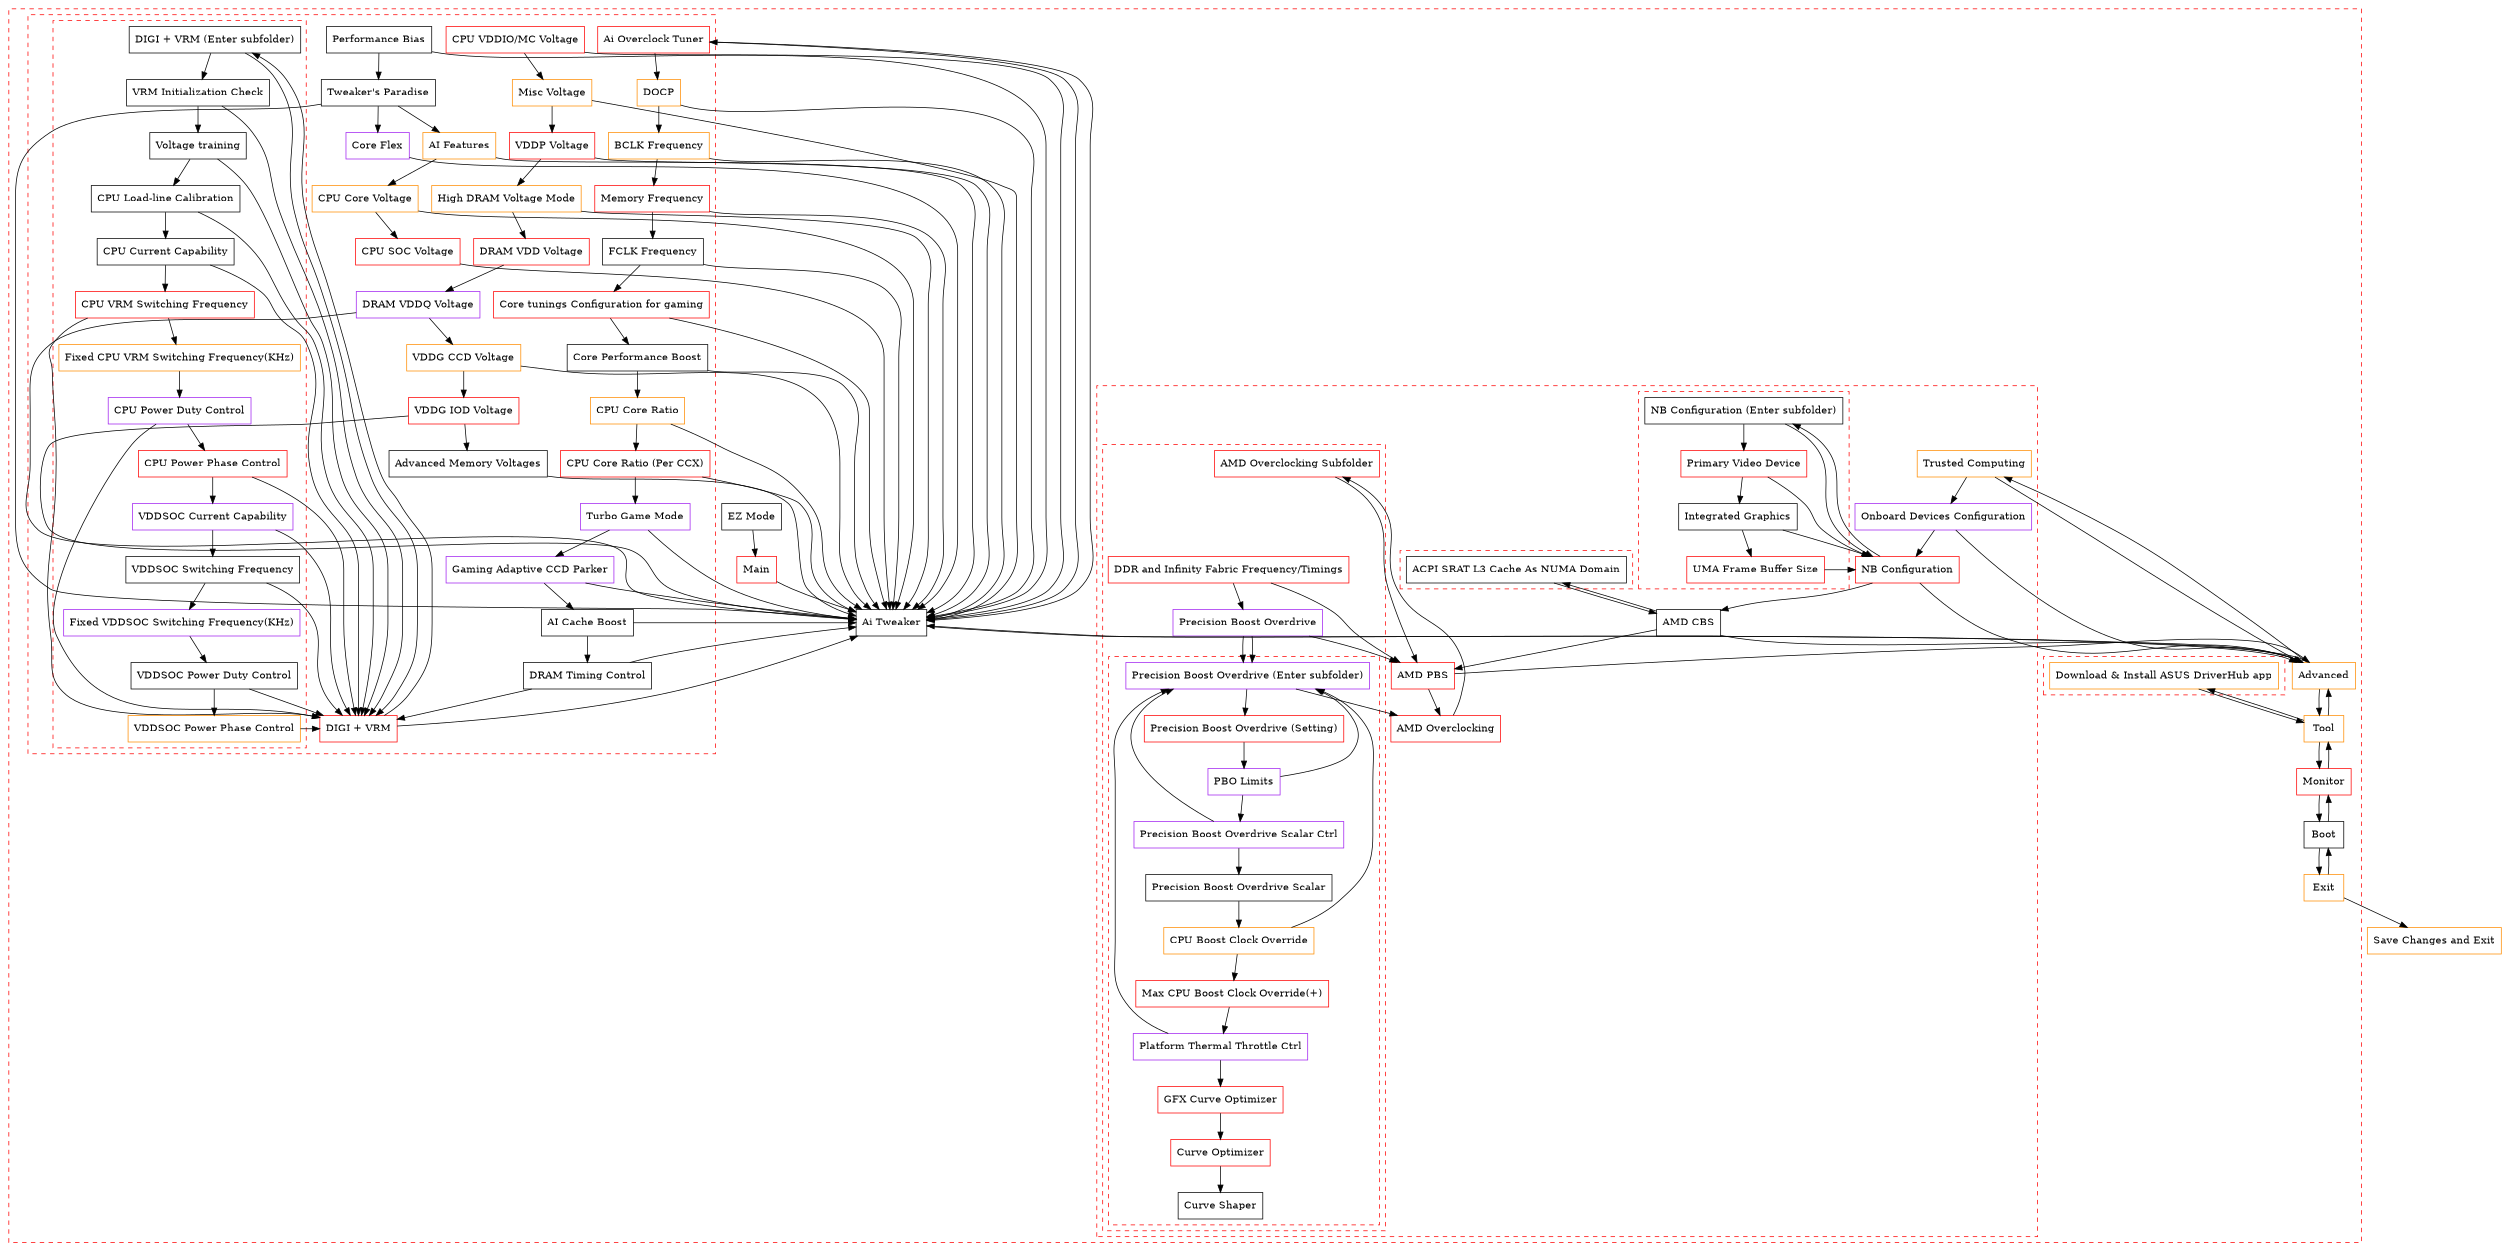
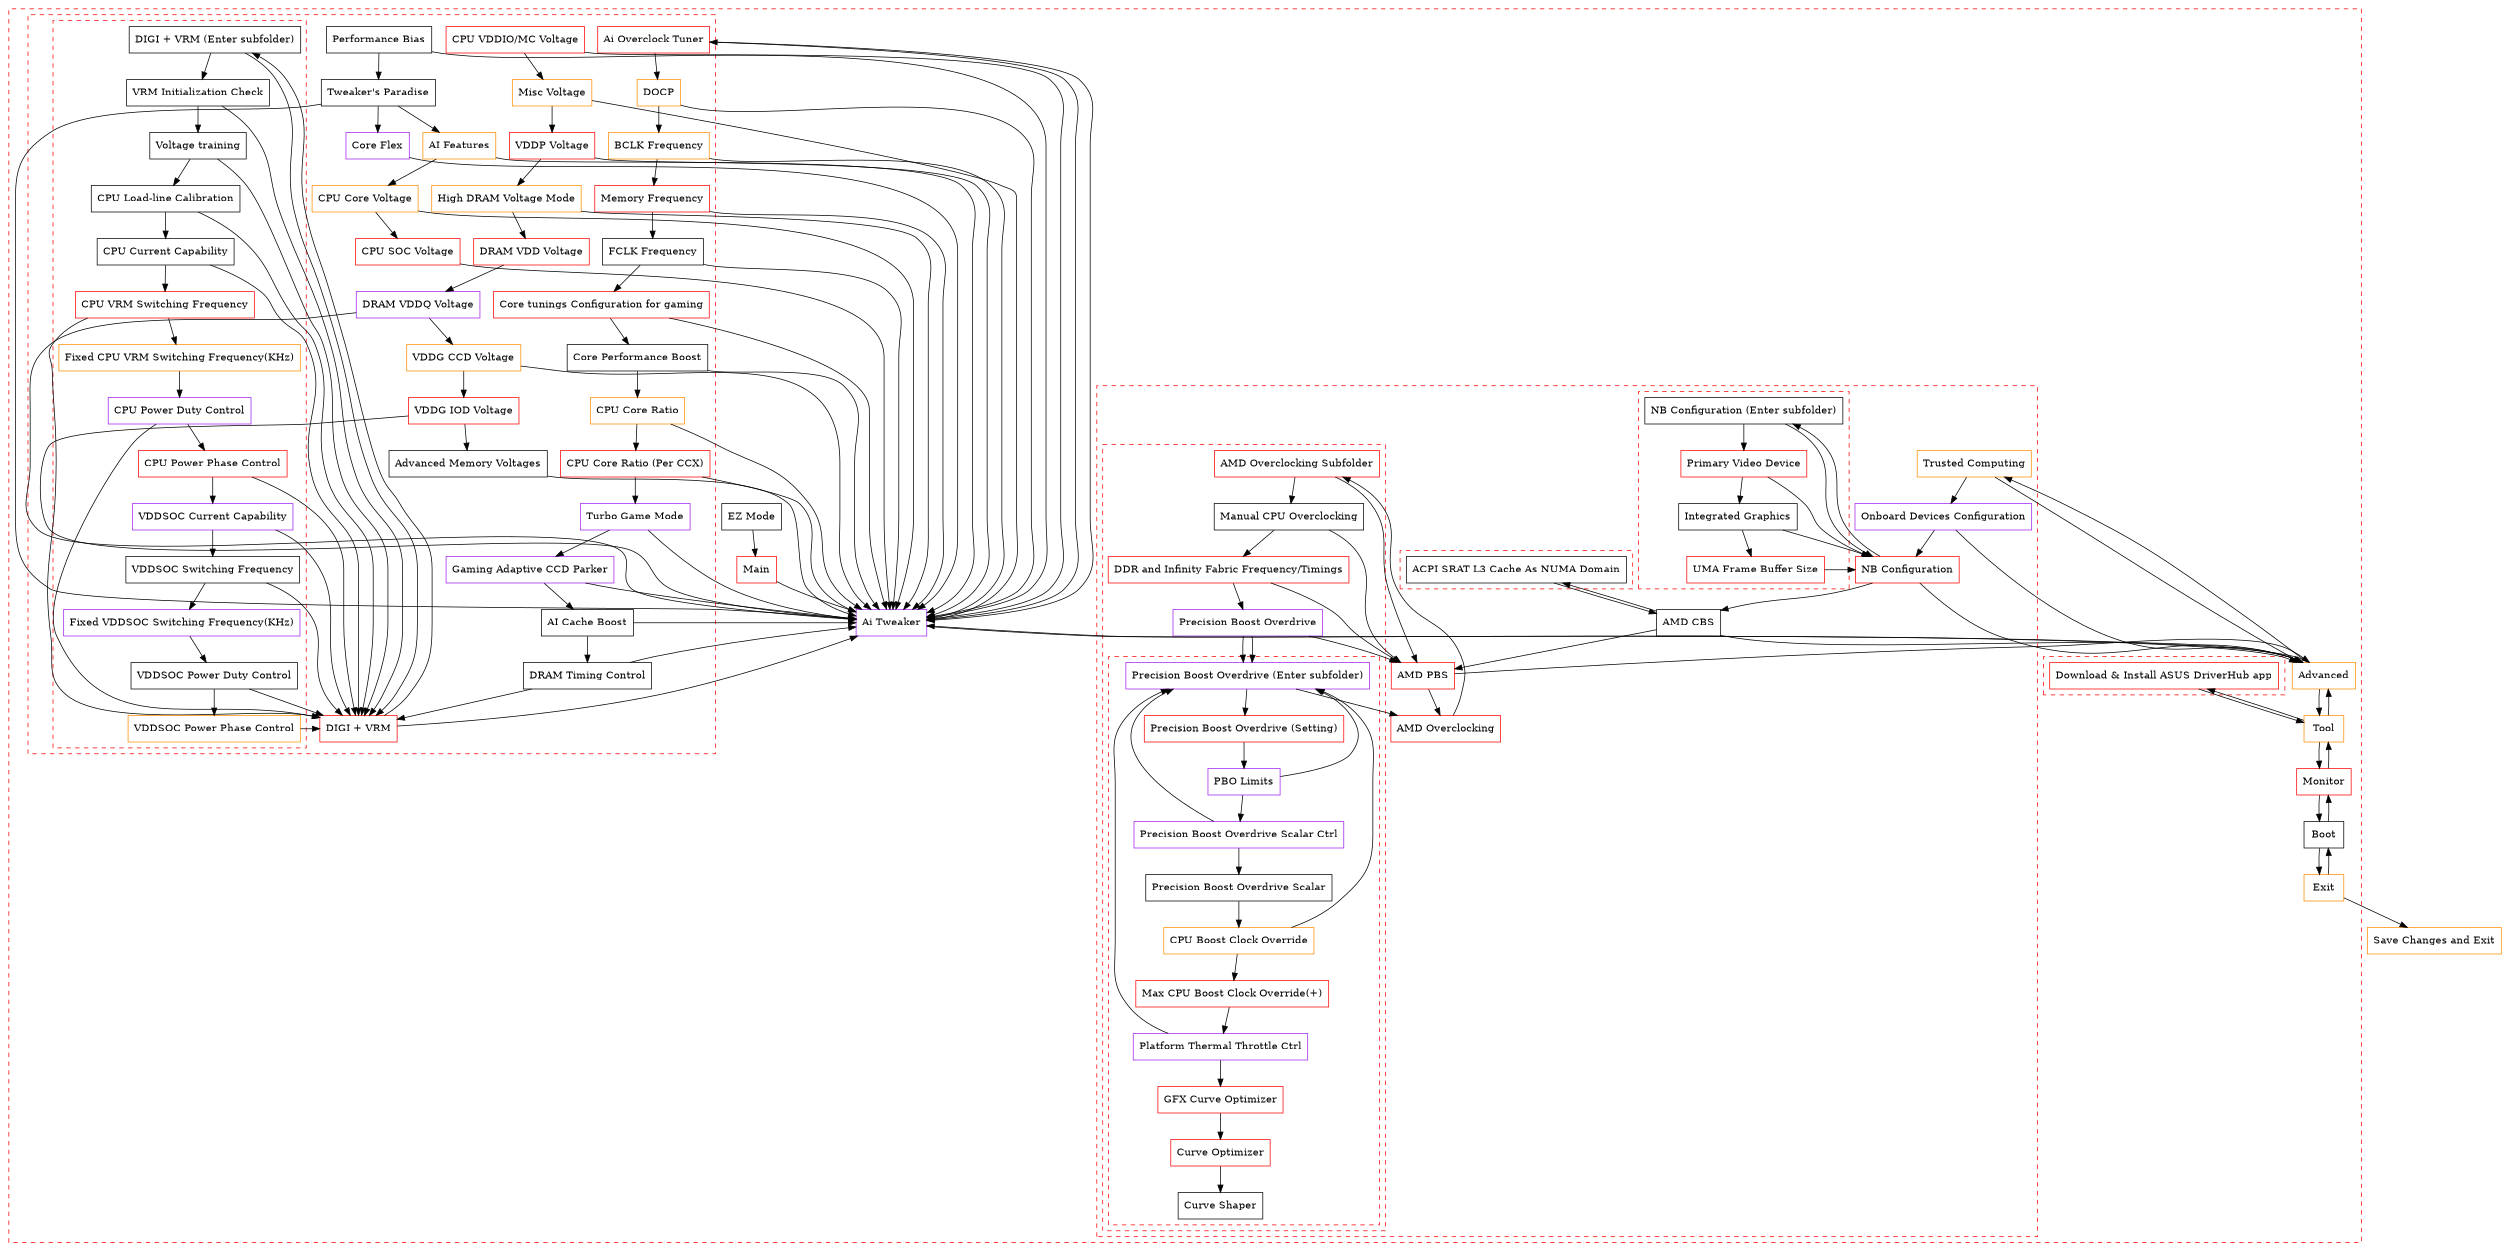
none -> (1289, 517)
(891, 623) -> (891, 623)
(2164, 676) -> (2164, 676)
